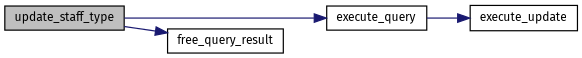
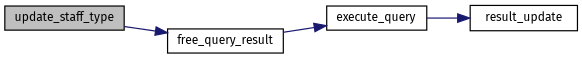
(219, 18) -> (299, 30)
(524, 18) -> (524, 18)
